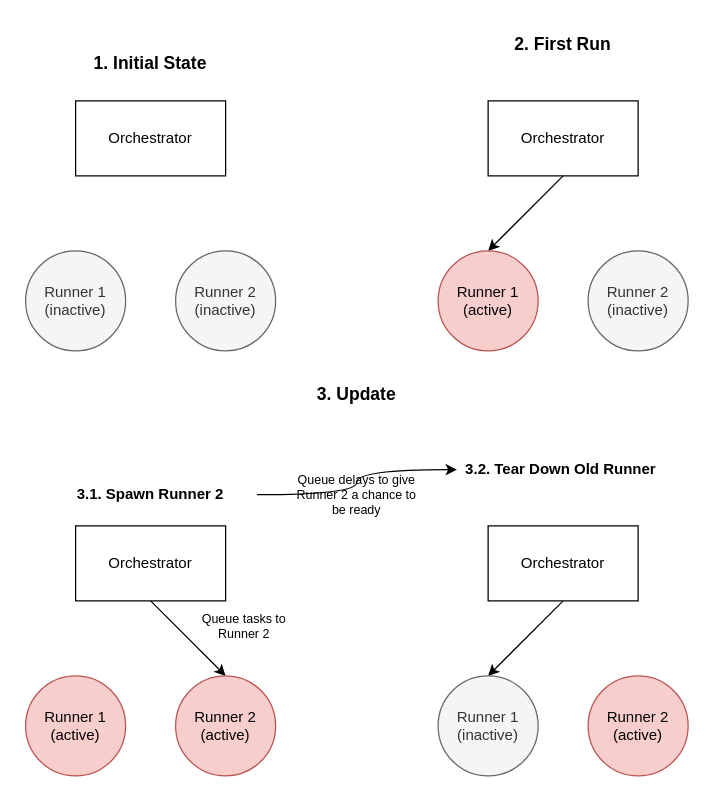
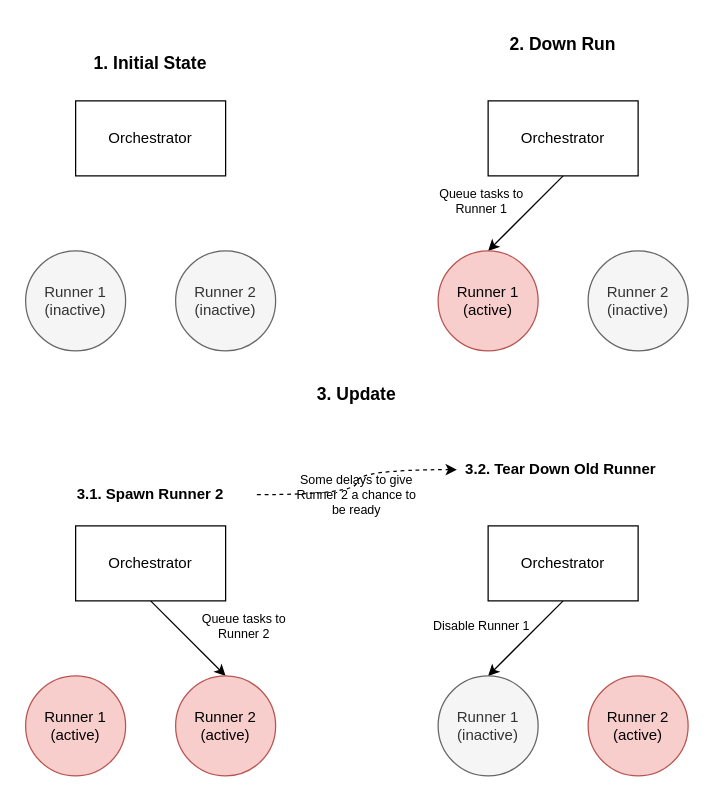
(563, 44) -> (563, 44)
none -> (482, 201)
(385, 472) -> (385, 472)
(357, 494) -> (357, 494)
none -> (482, 626)
